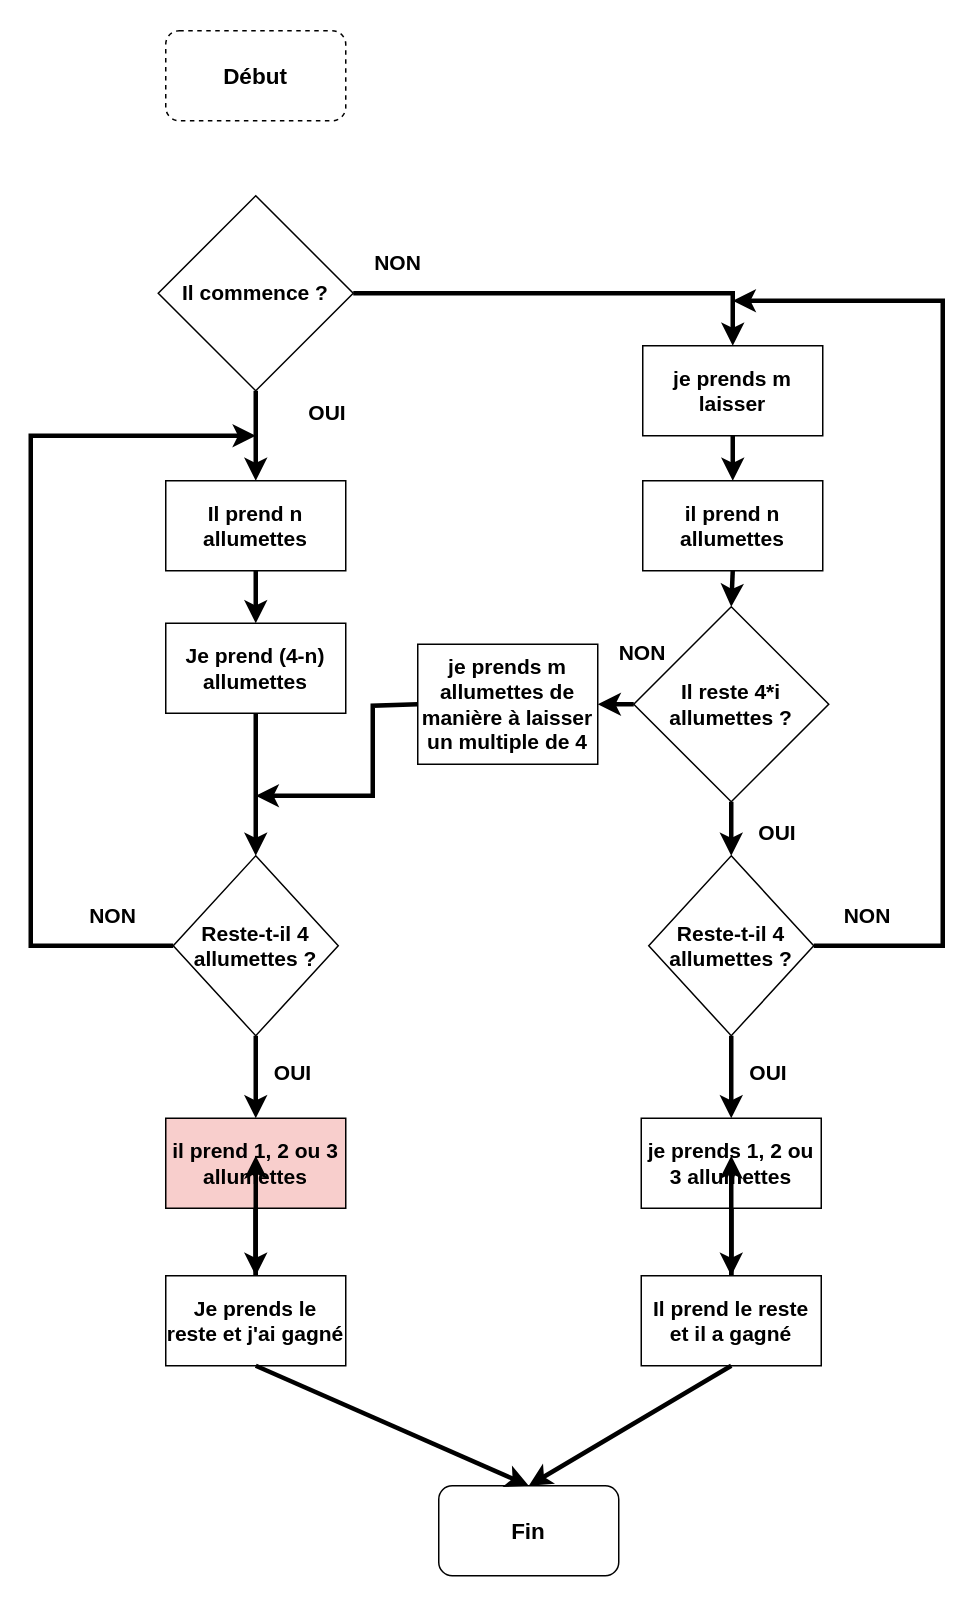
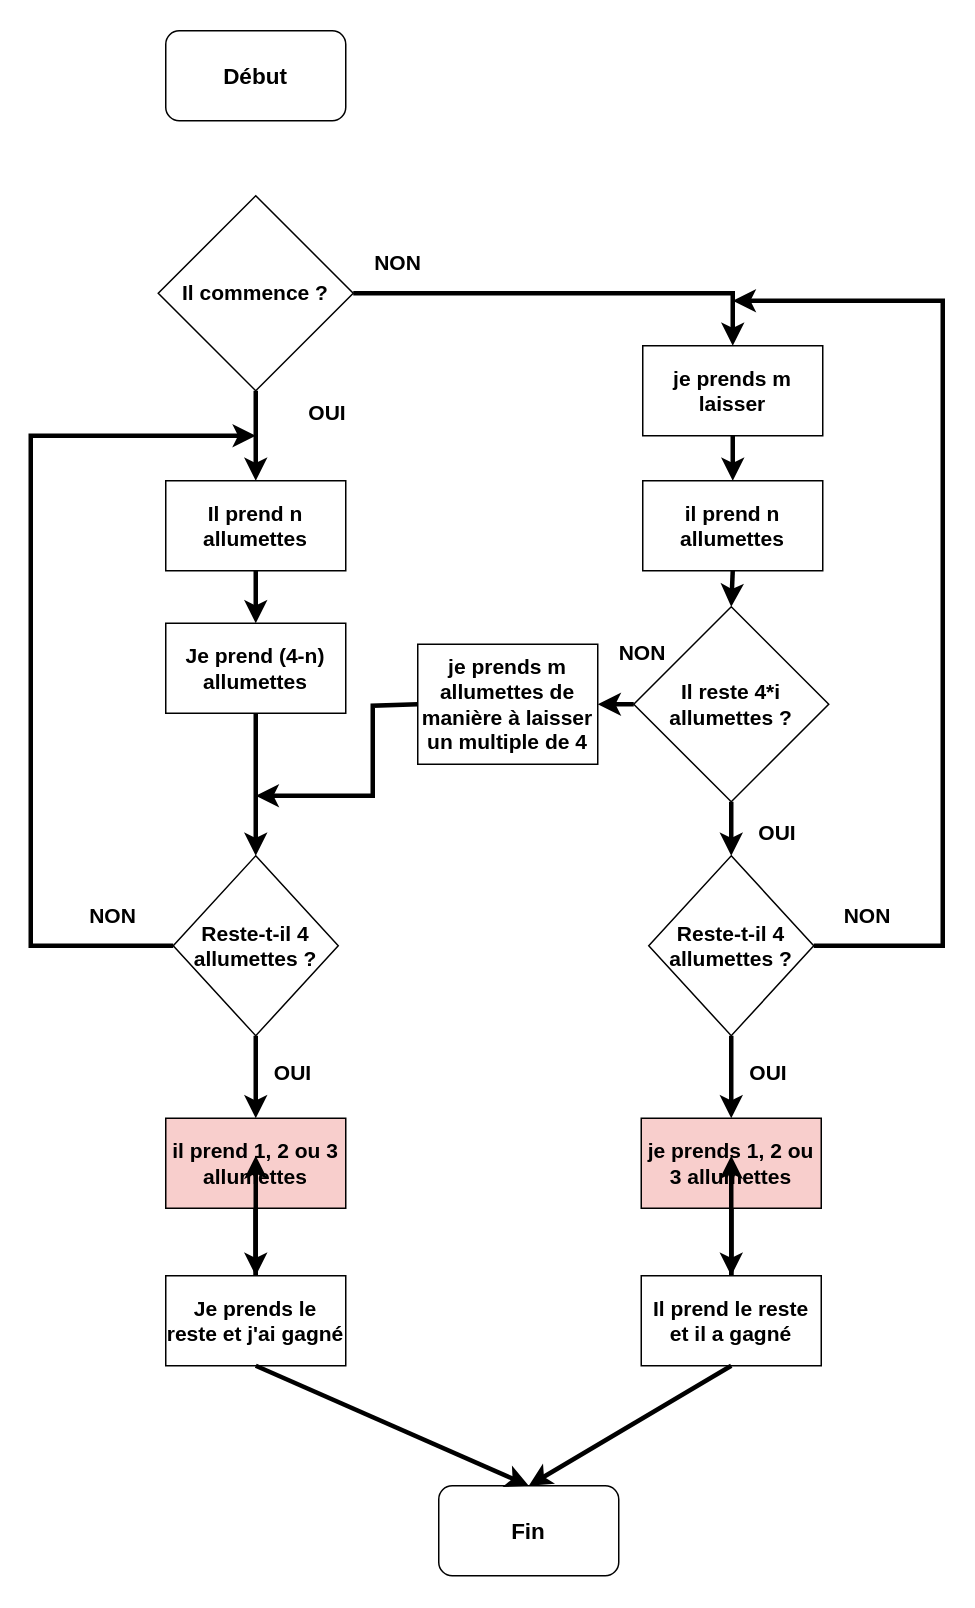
(256, 76) -> (256, 76)
(731, 1163) -> (731, 1163)
